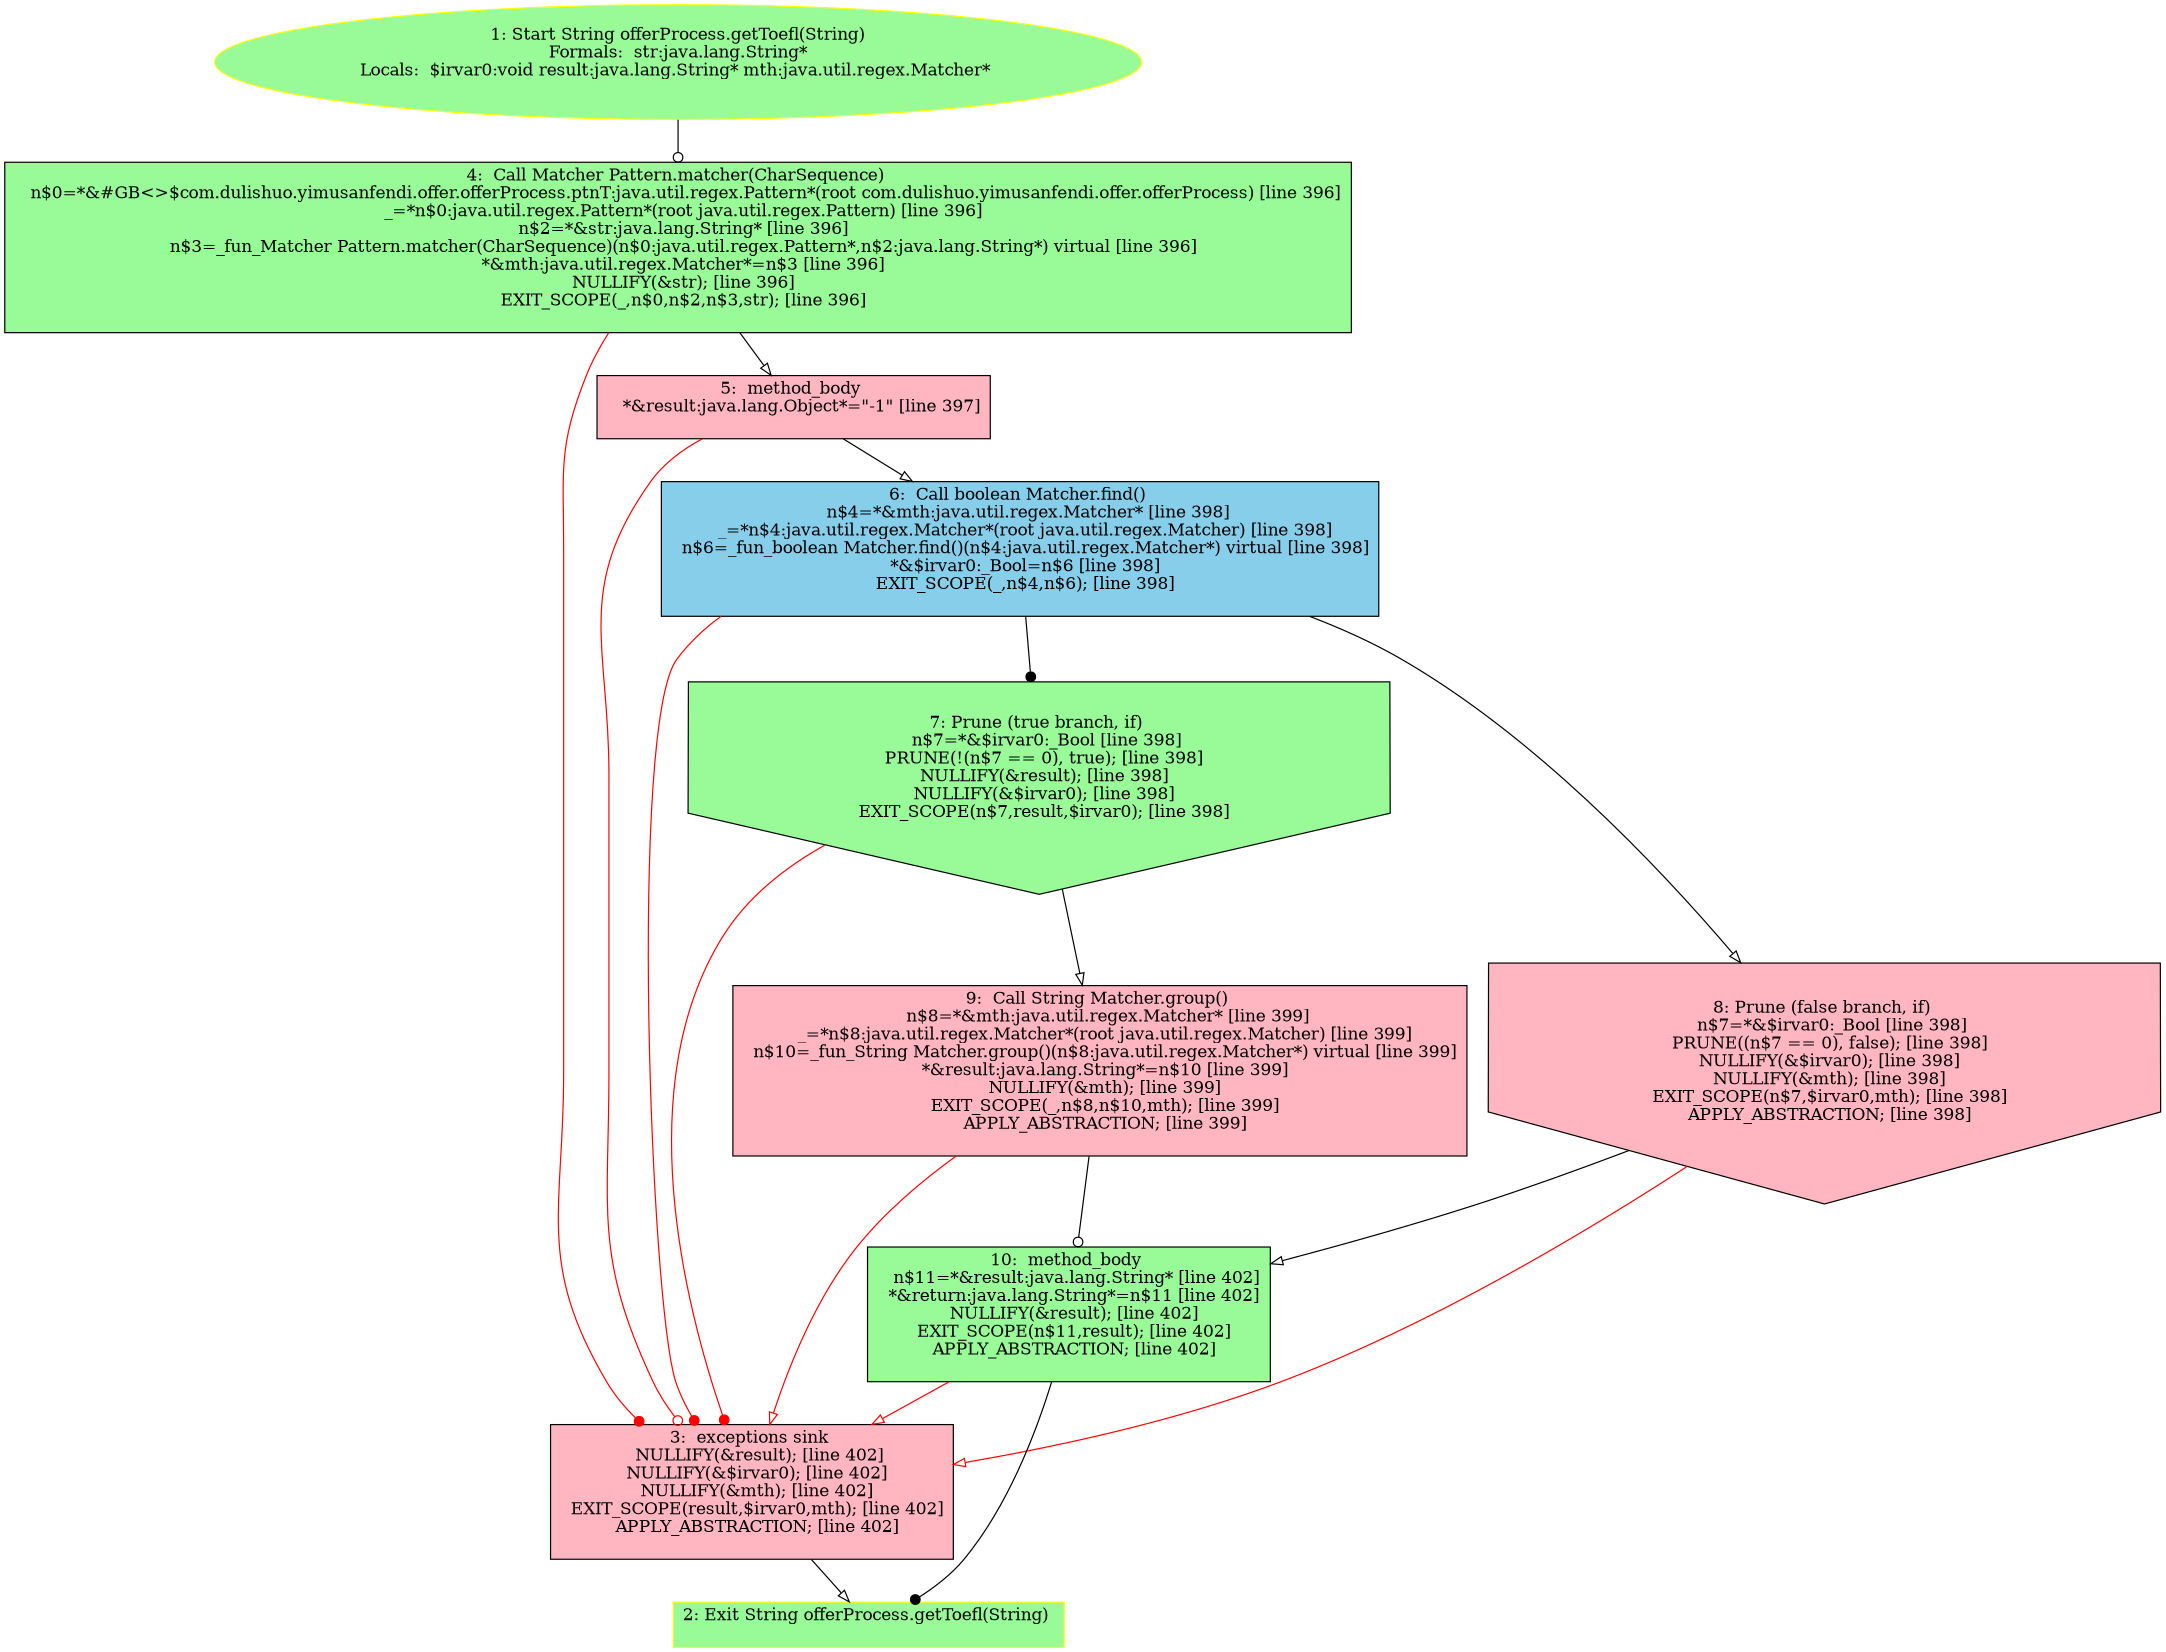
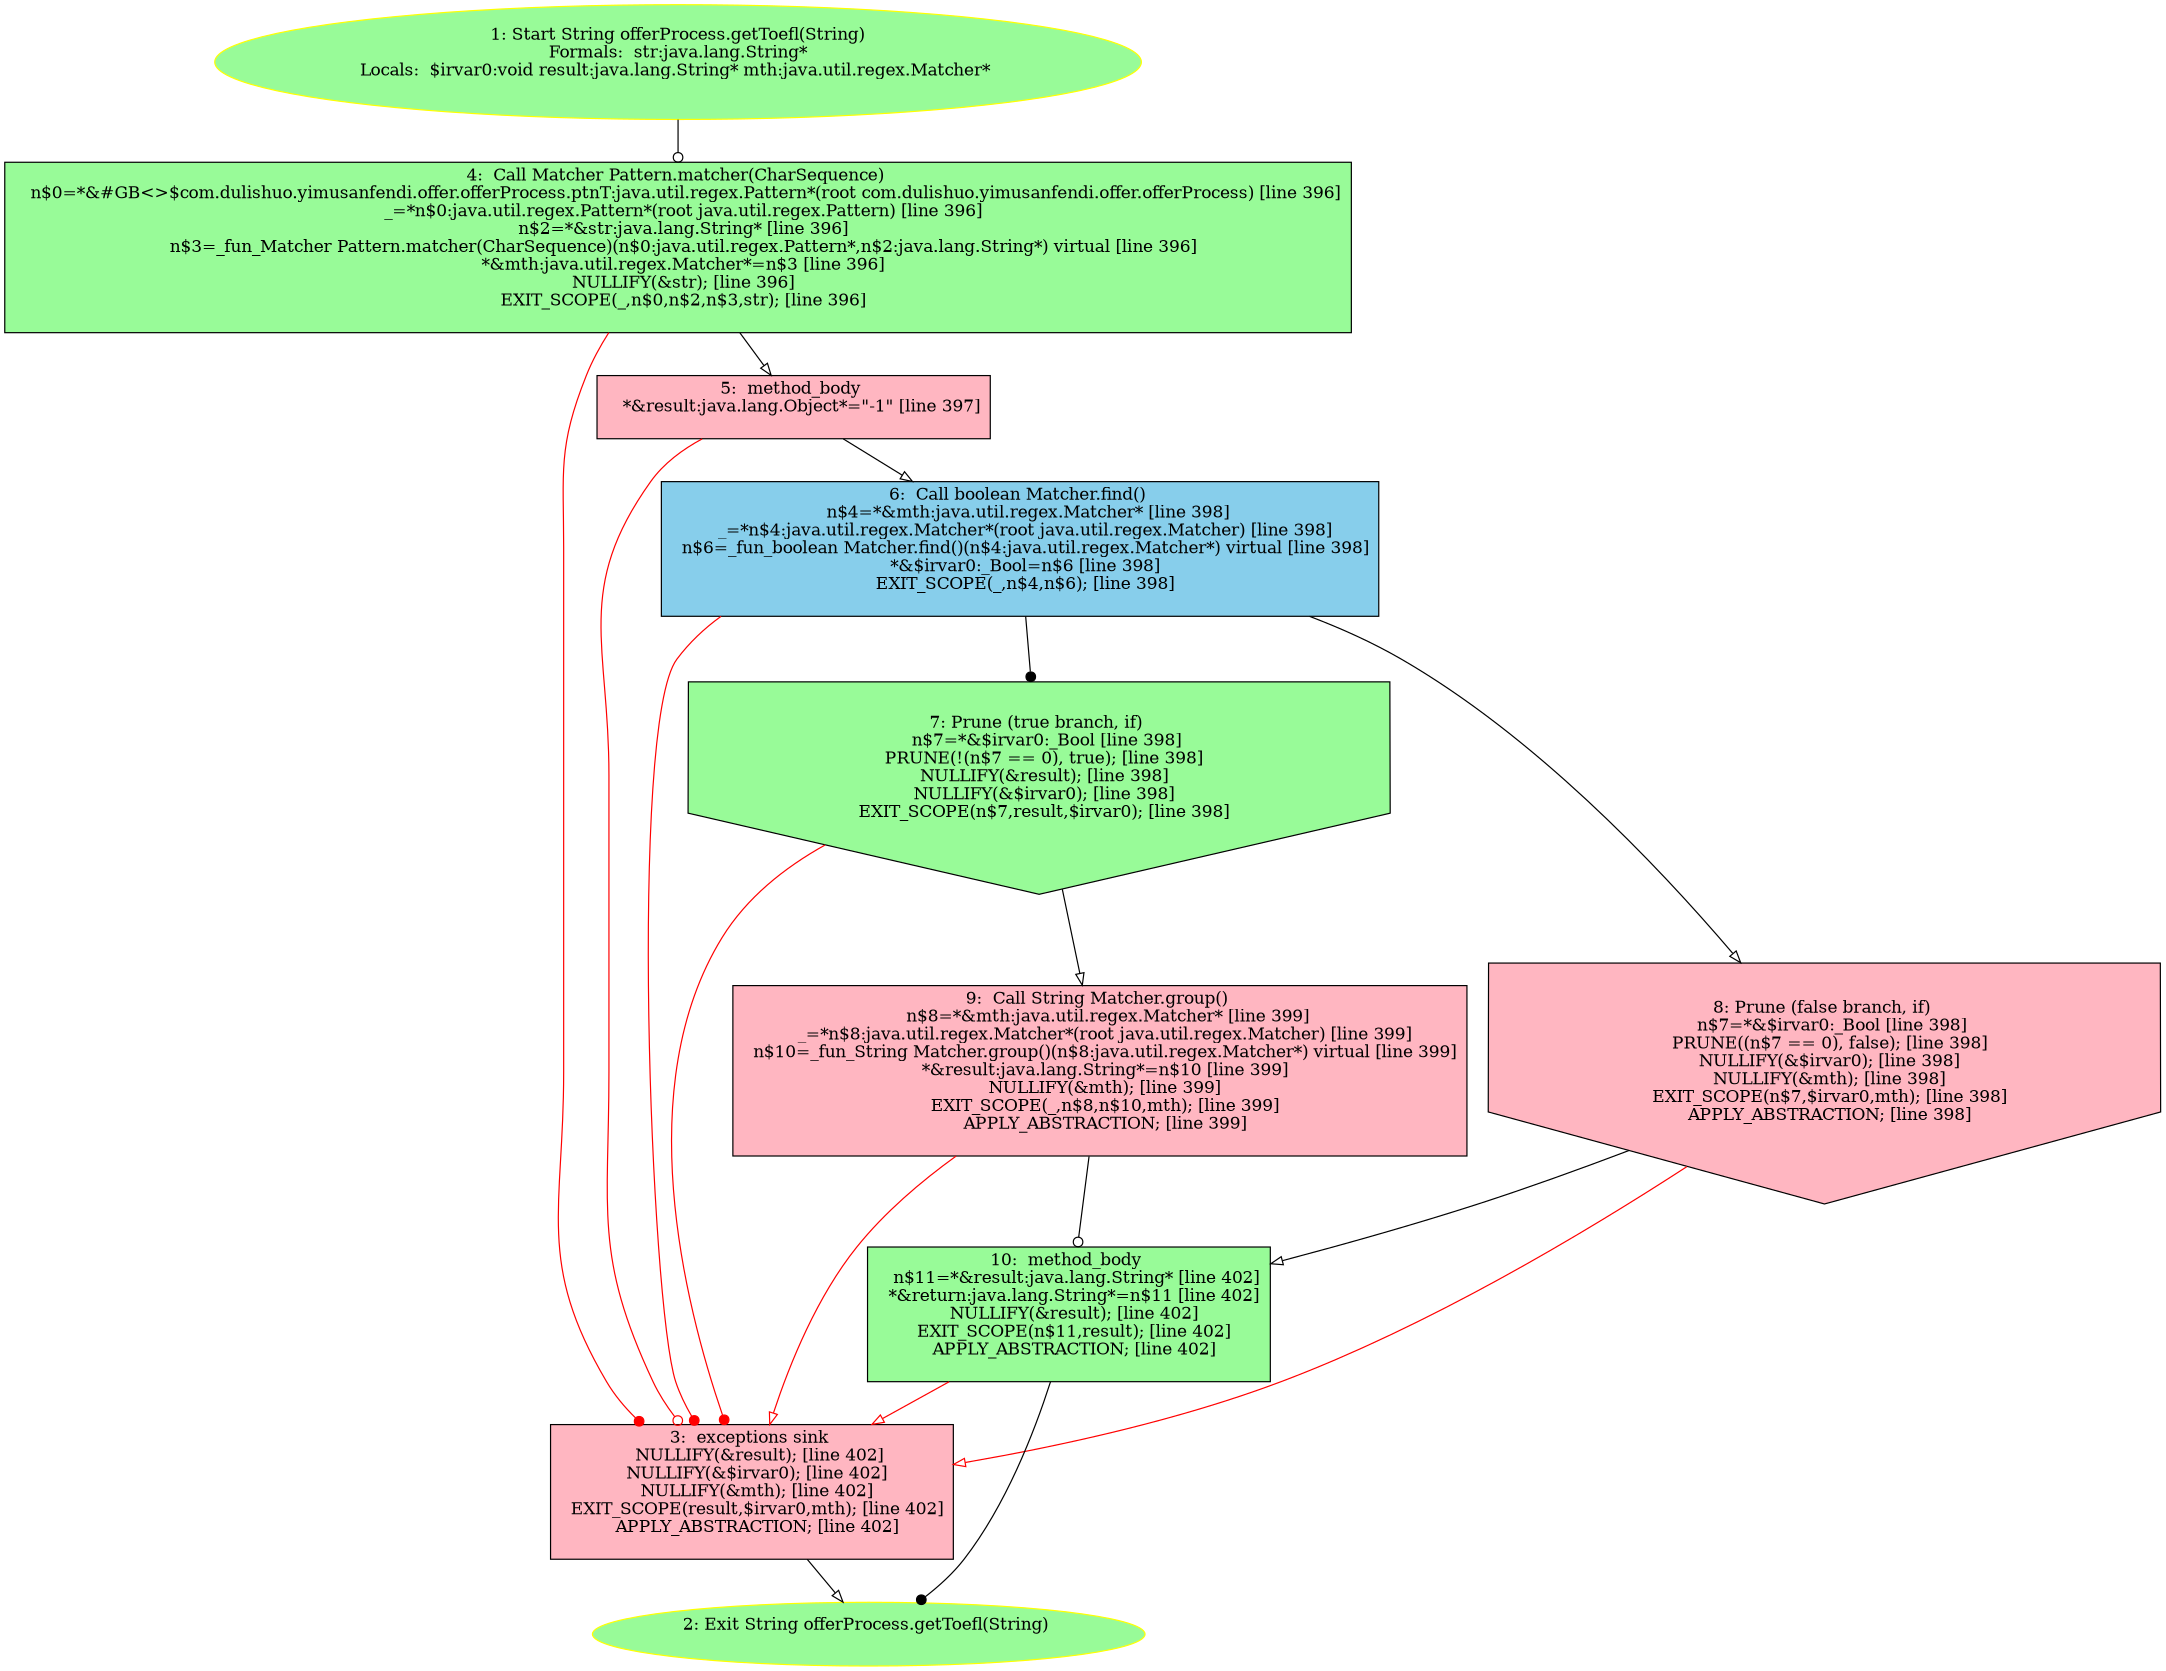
(869, 1625) -> (869, 1634)
